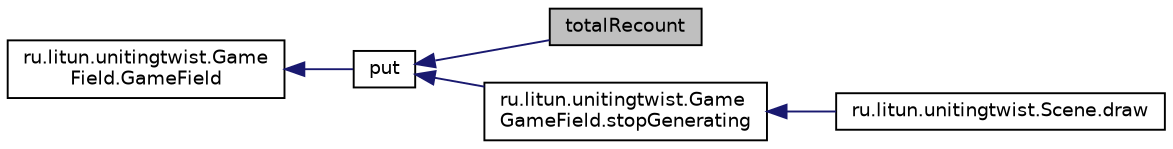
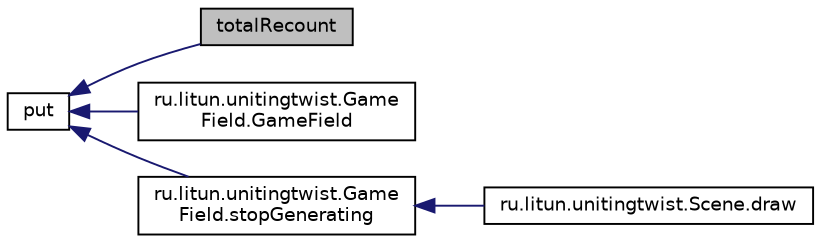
(329, 69) -> (114, 111)
(626, 111) -> (277, 206)
